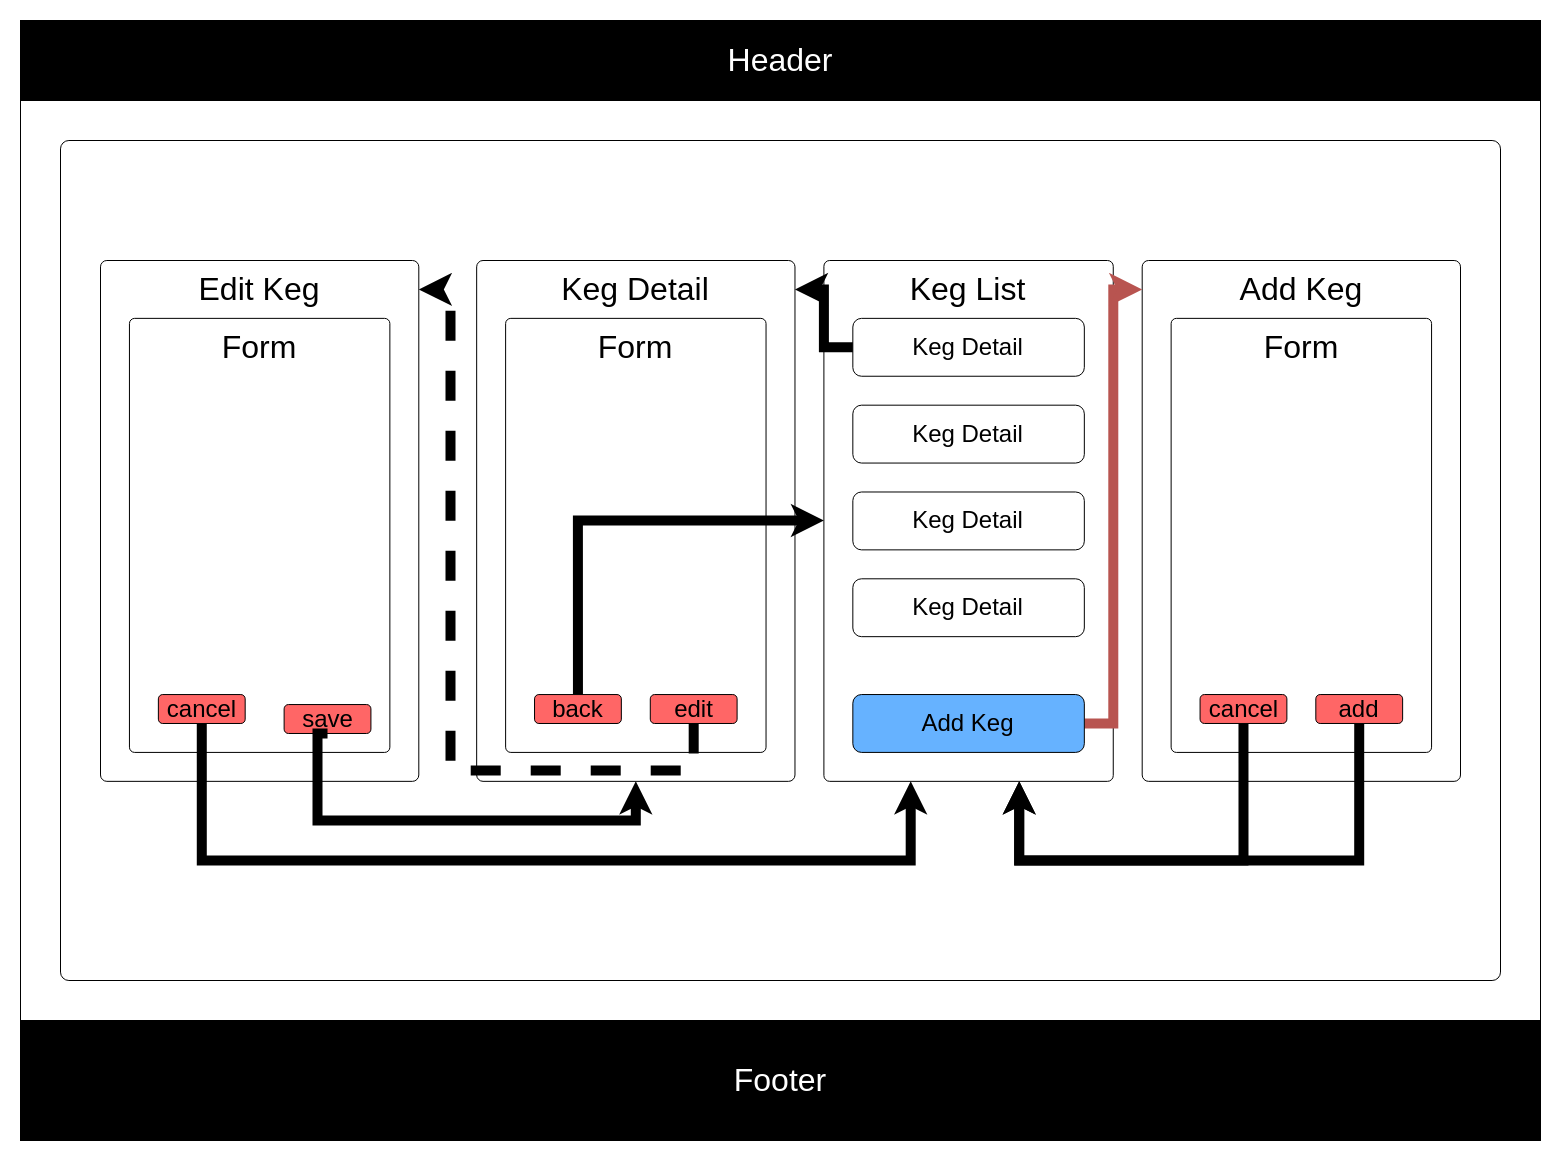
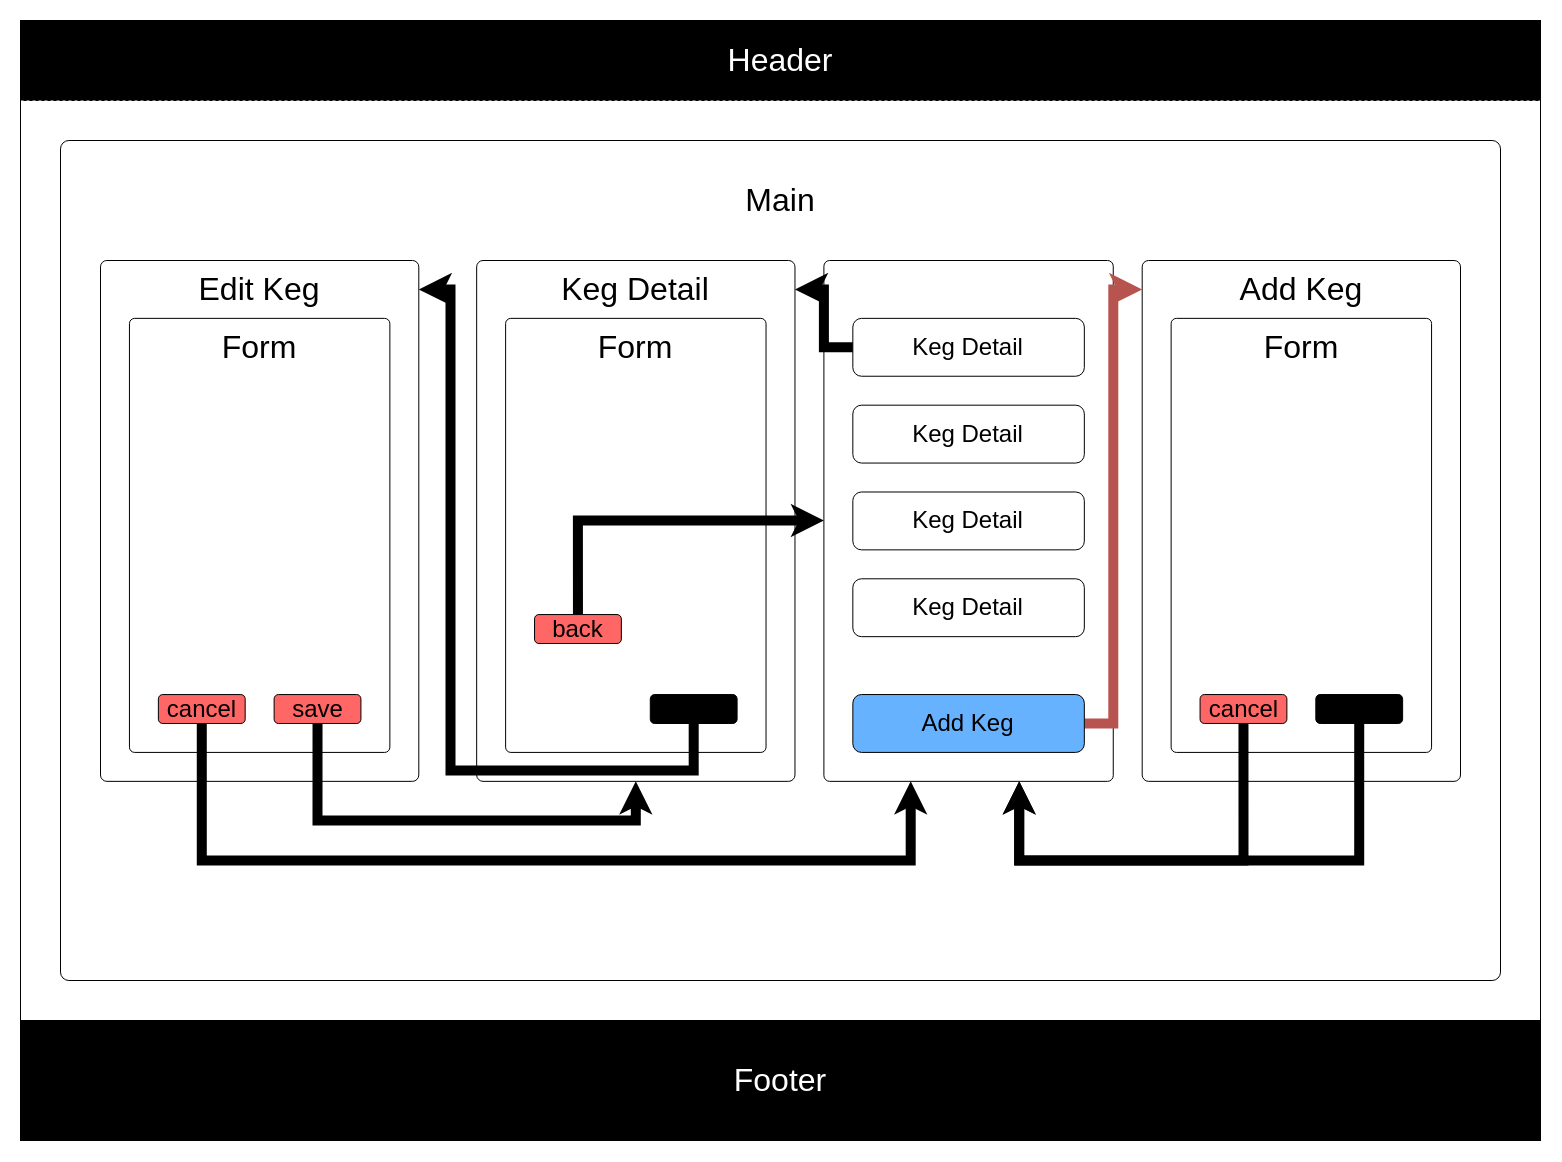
(781, 61) -> (781, 61)
none -> (781, 201)
(969, 289) -> none
(578, 709) -> (578, 629)
(694, 709) -> (694, 709)
(1359, 709) -> (1359, 709)
(328, 719) -> (318, 709)
(694, 768) -> (694, 768)
